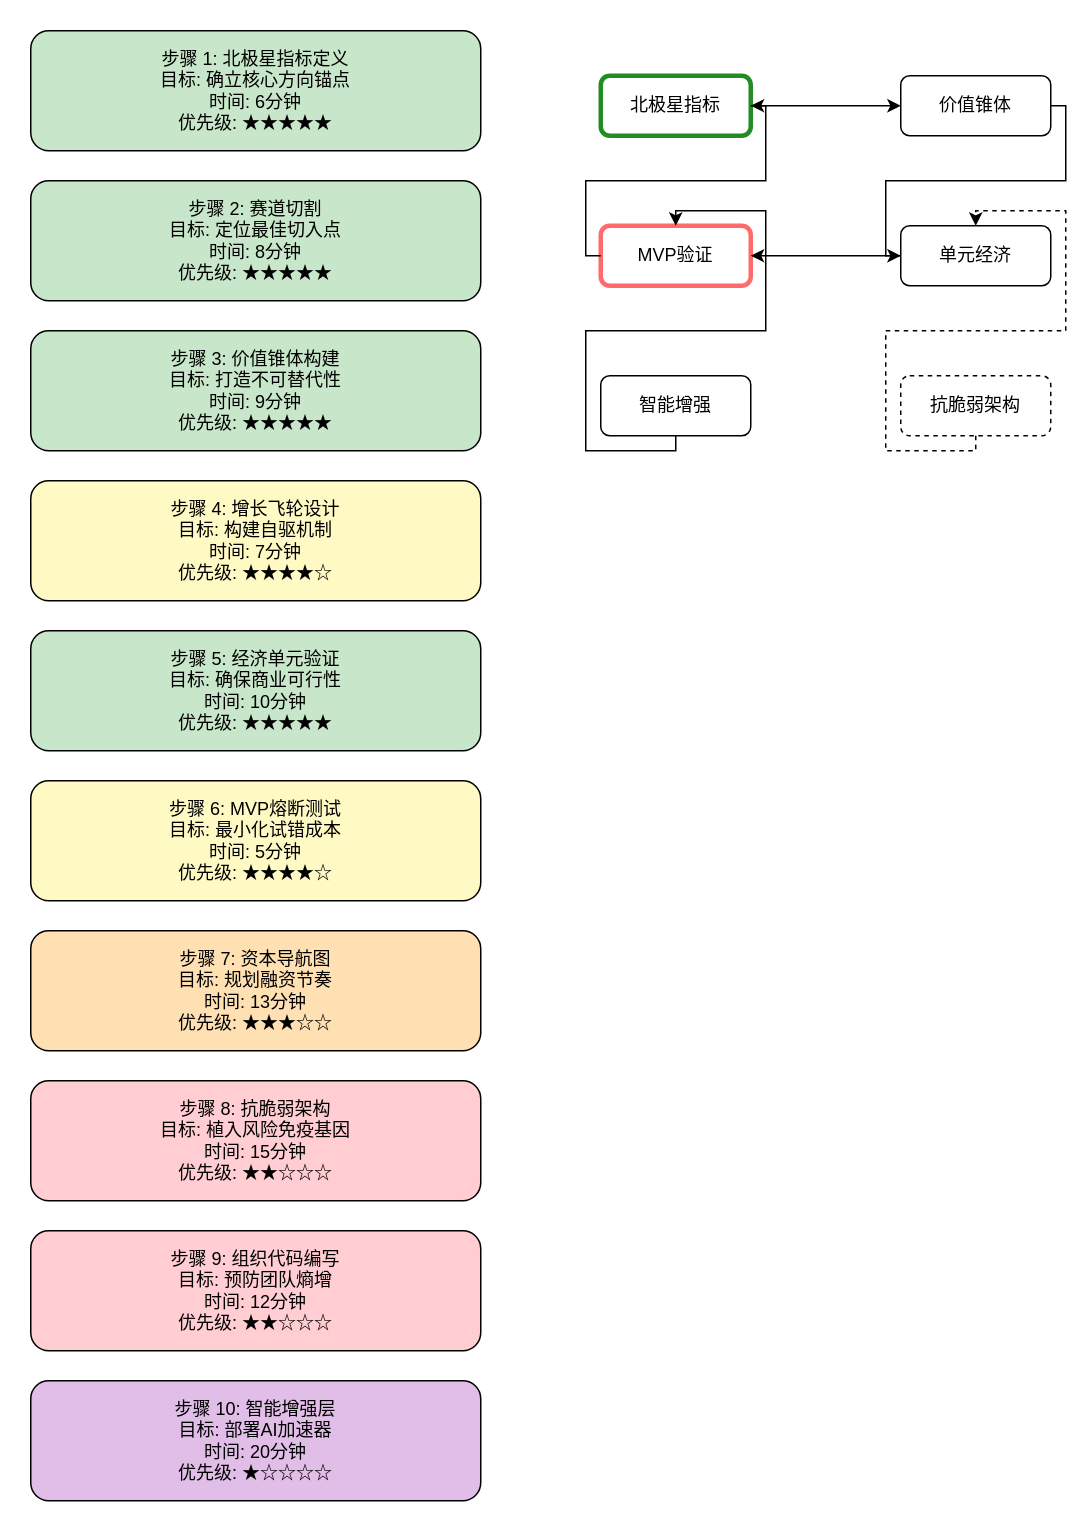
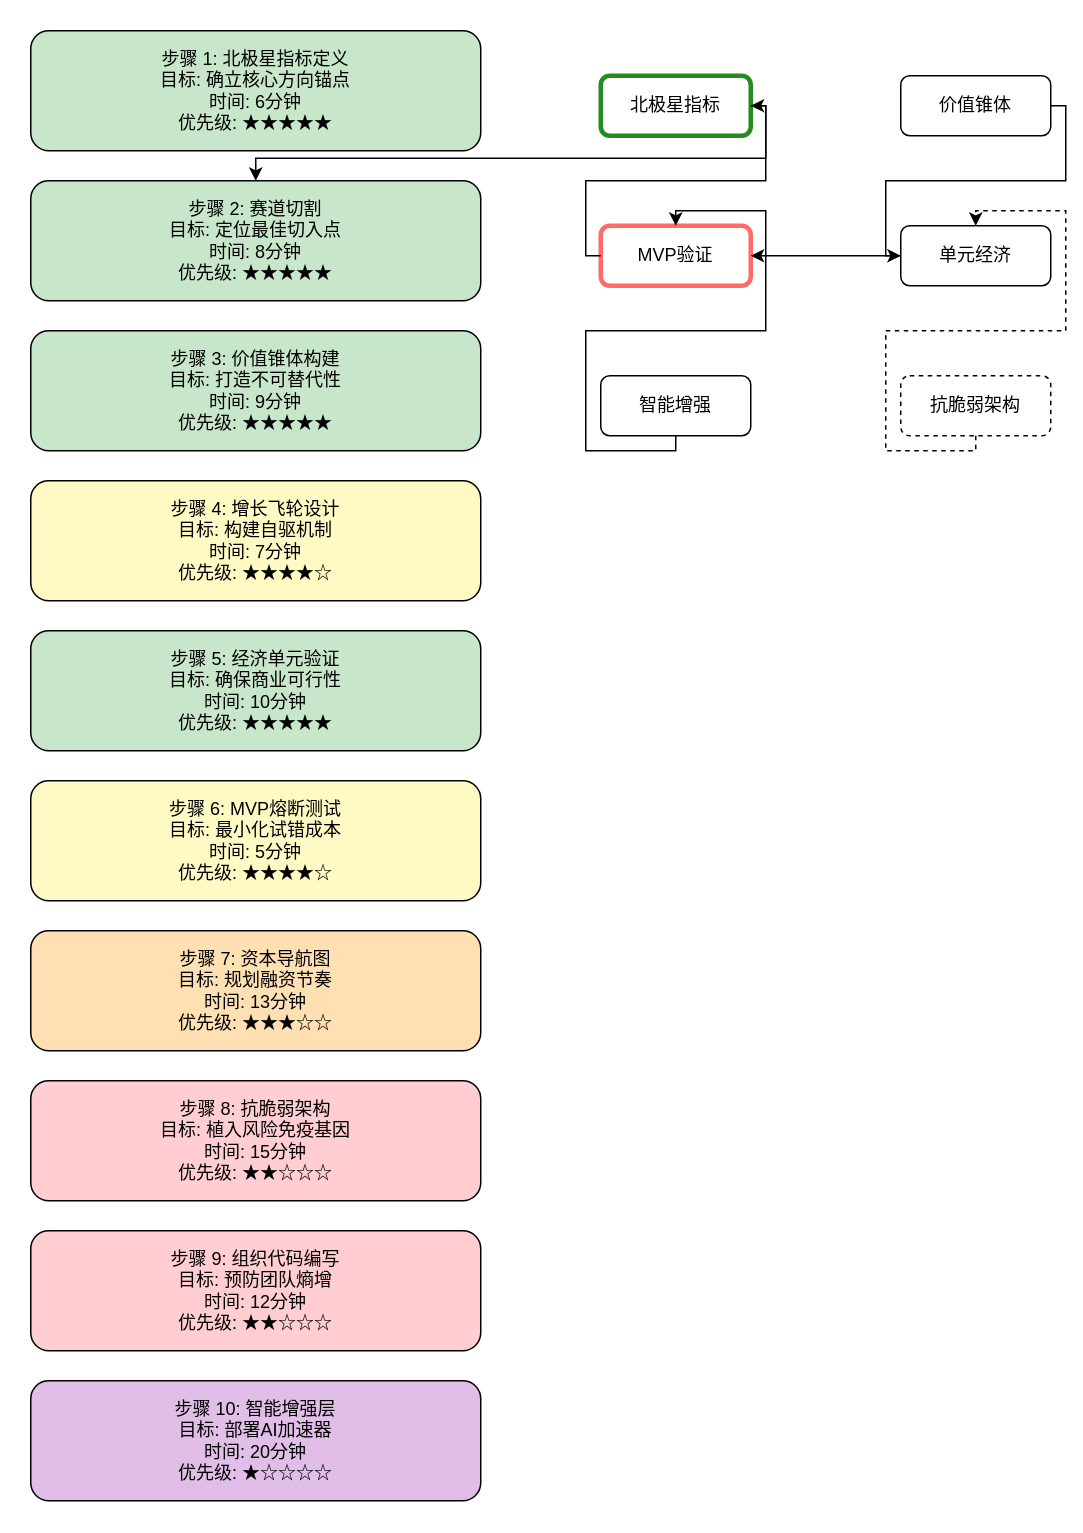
(829, 106) -> (503, 158)
